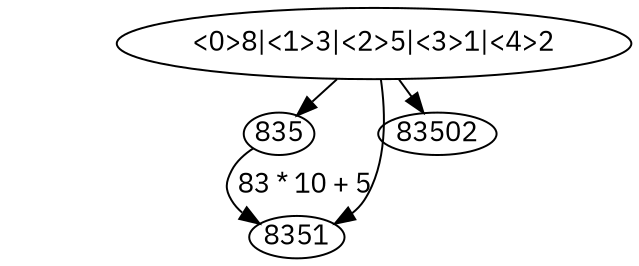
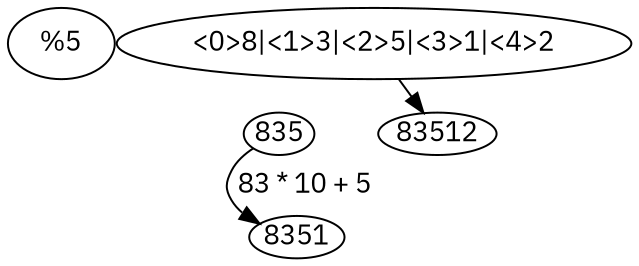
none -> (61, 44)
(325, 90) -> none
(437, 134) -> (437, 134)
(382, 150) -> none
